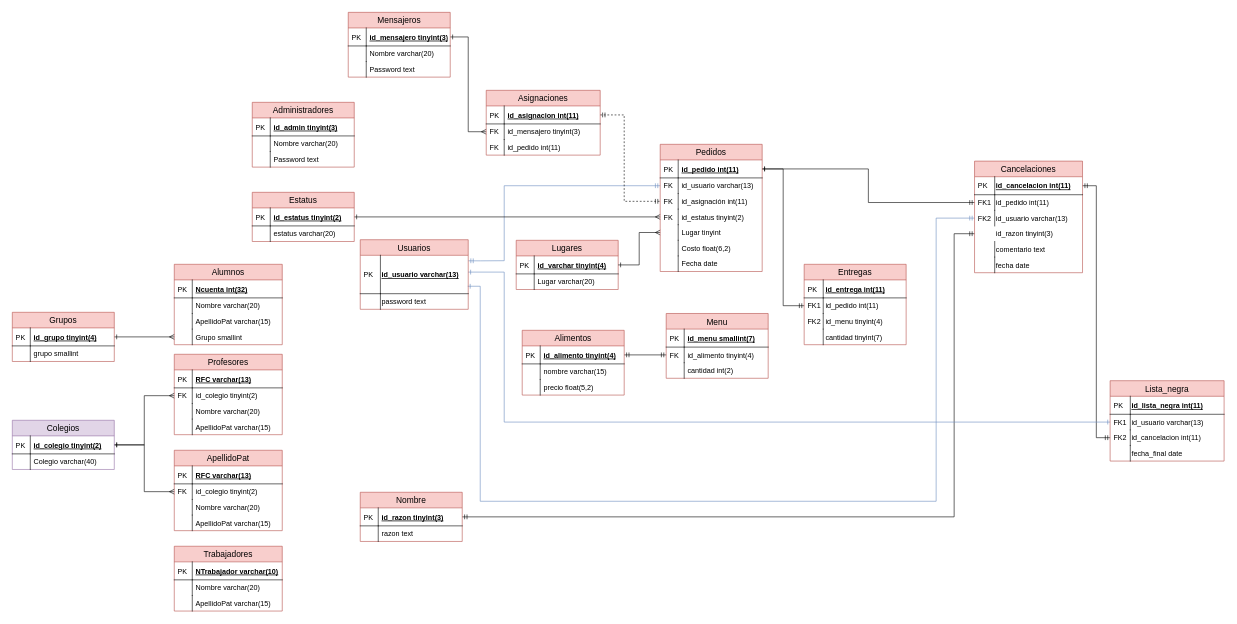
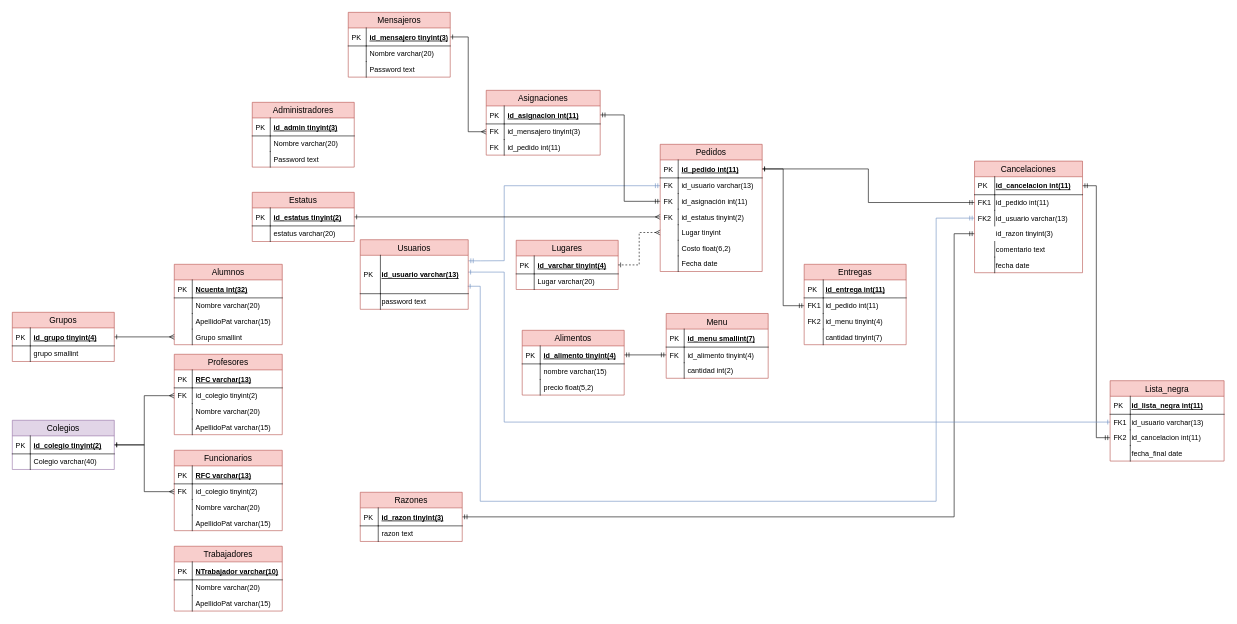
(624, 164) -> (624, 164)
(639, 248) -> (639, 248)
(228, 459) -> (228, 459)
(411, 501) -> (411, 501)
